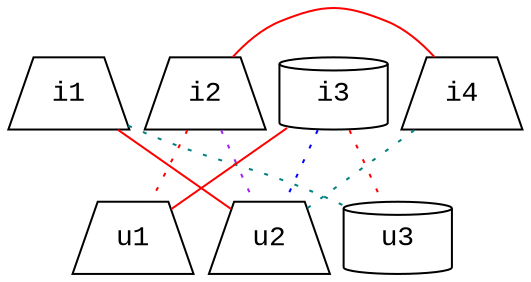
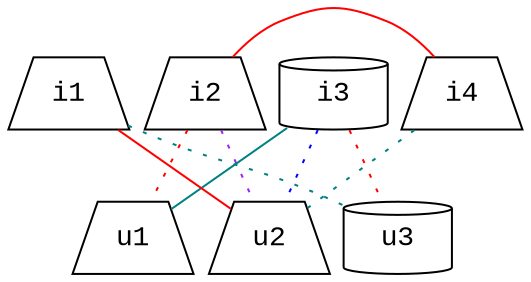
(220, 175) -> (220, 175)
